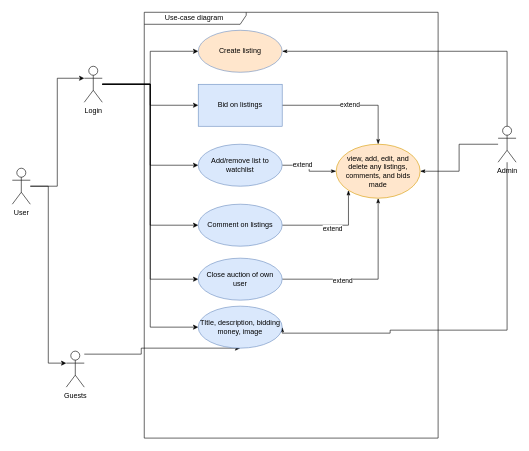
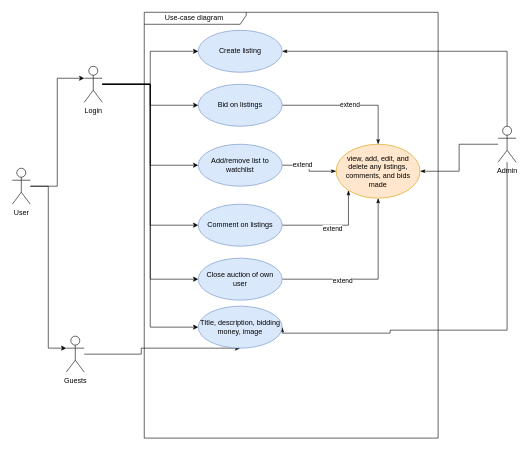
(240, 51) -> (240, 51)
(240, 105) -> (240, 105)
(75, 369) -> (75, 354)
